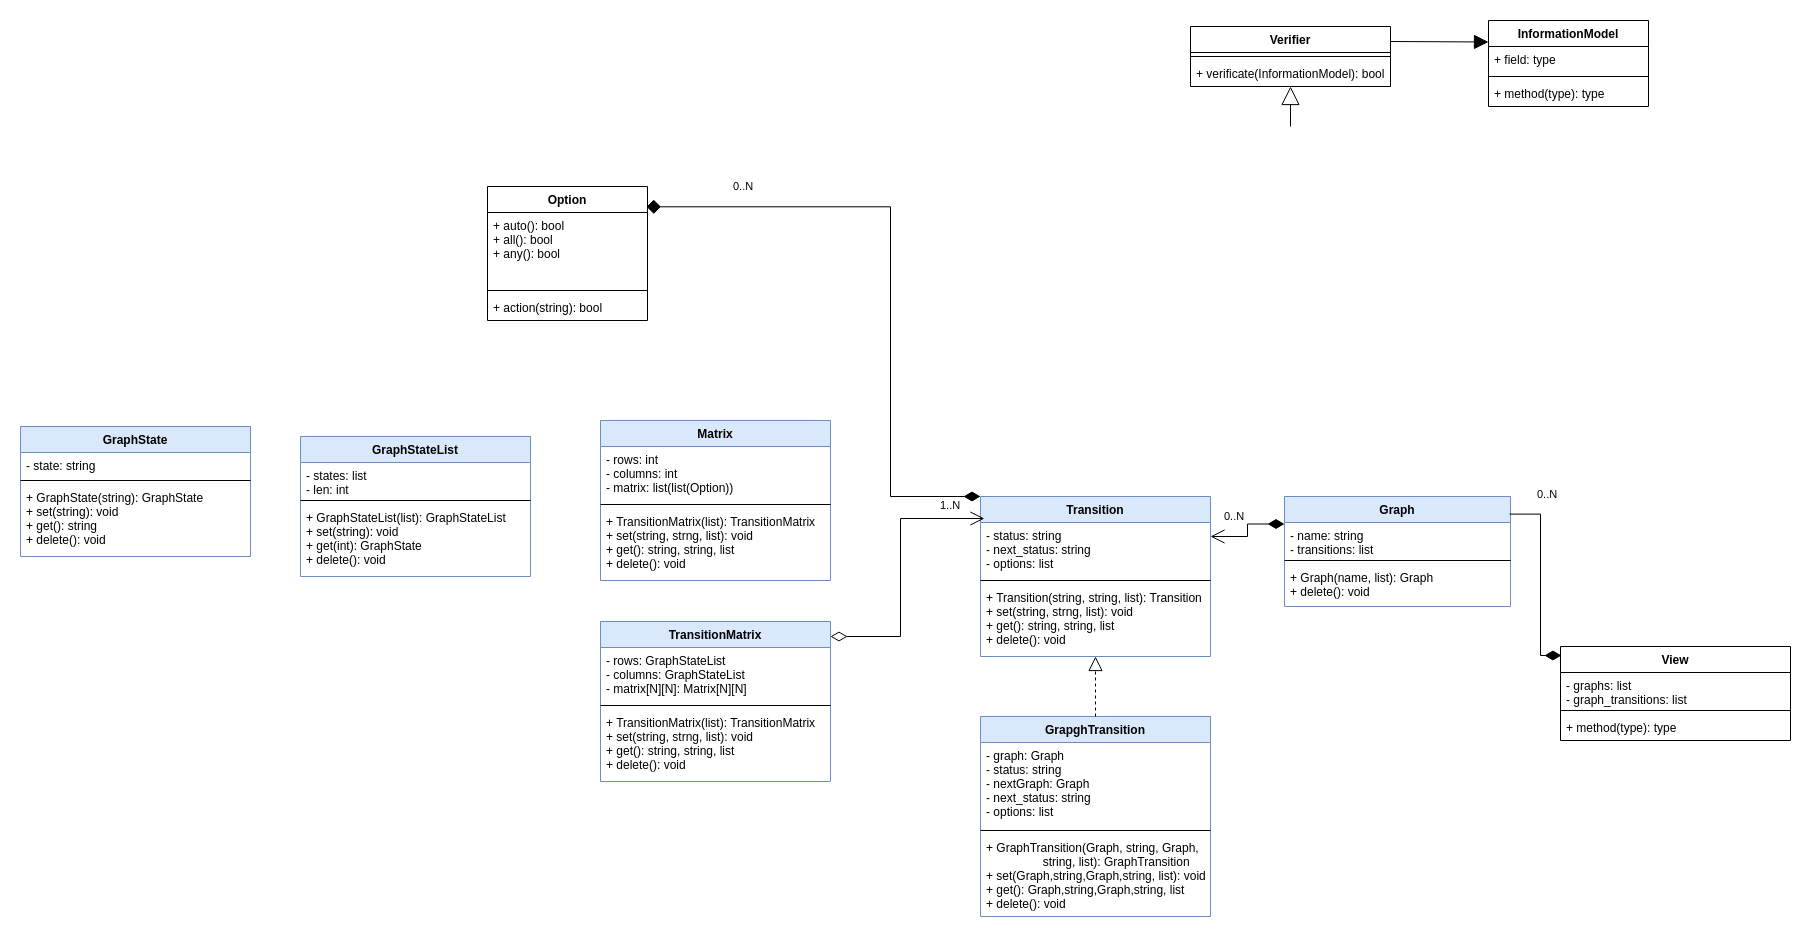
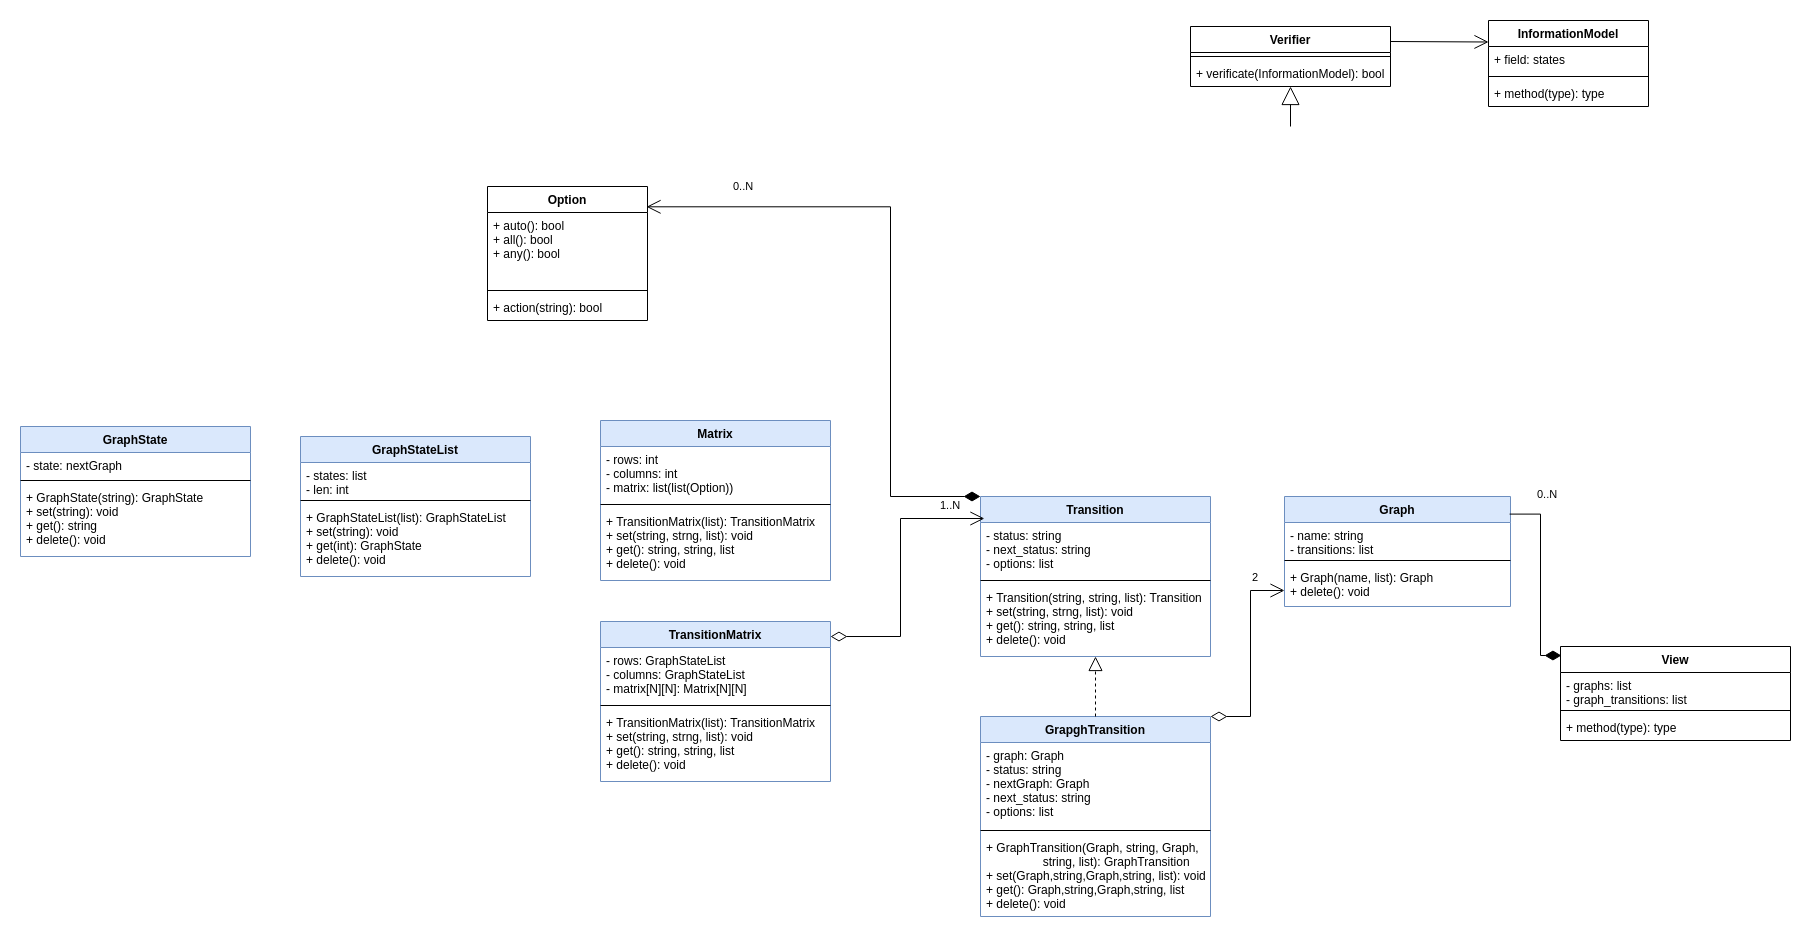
(1473, 42) -> (1478, 42)
(1530, 60) -> (1537, 60)
(661, 207) -> (655, 207)
(70, 466) -> (82, 466)
(1248, 537) -> none
none -> (1251, 651)
